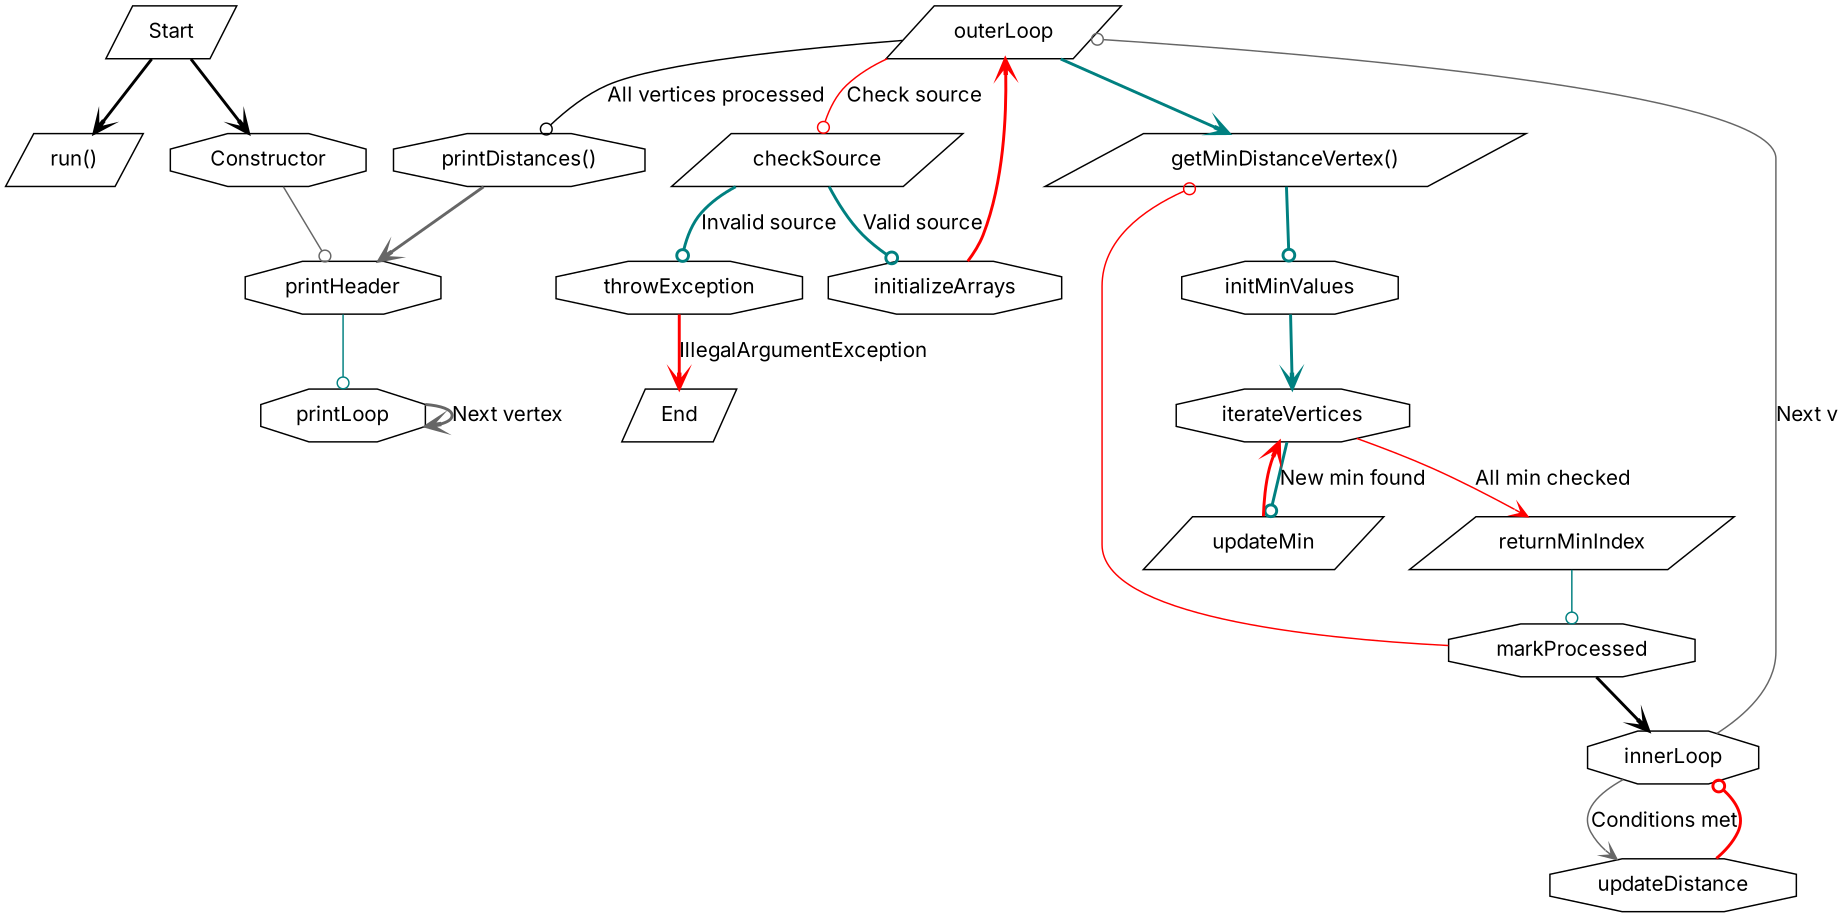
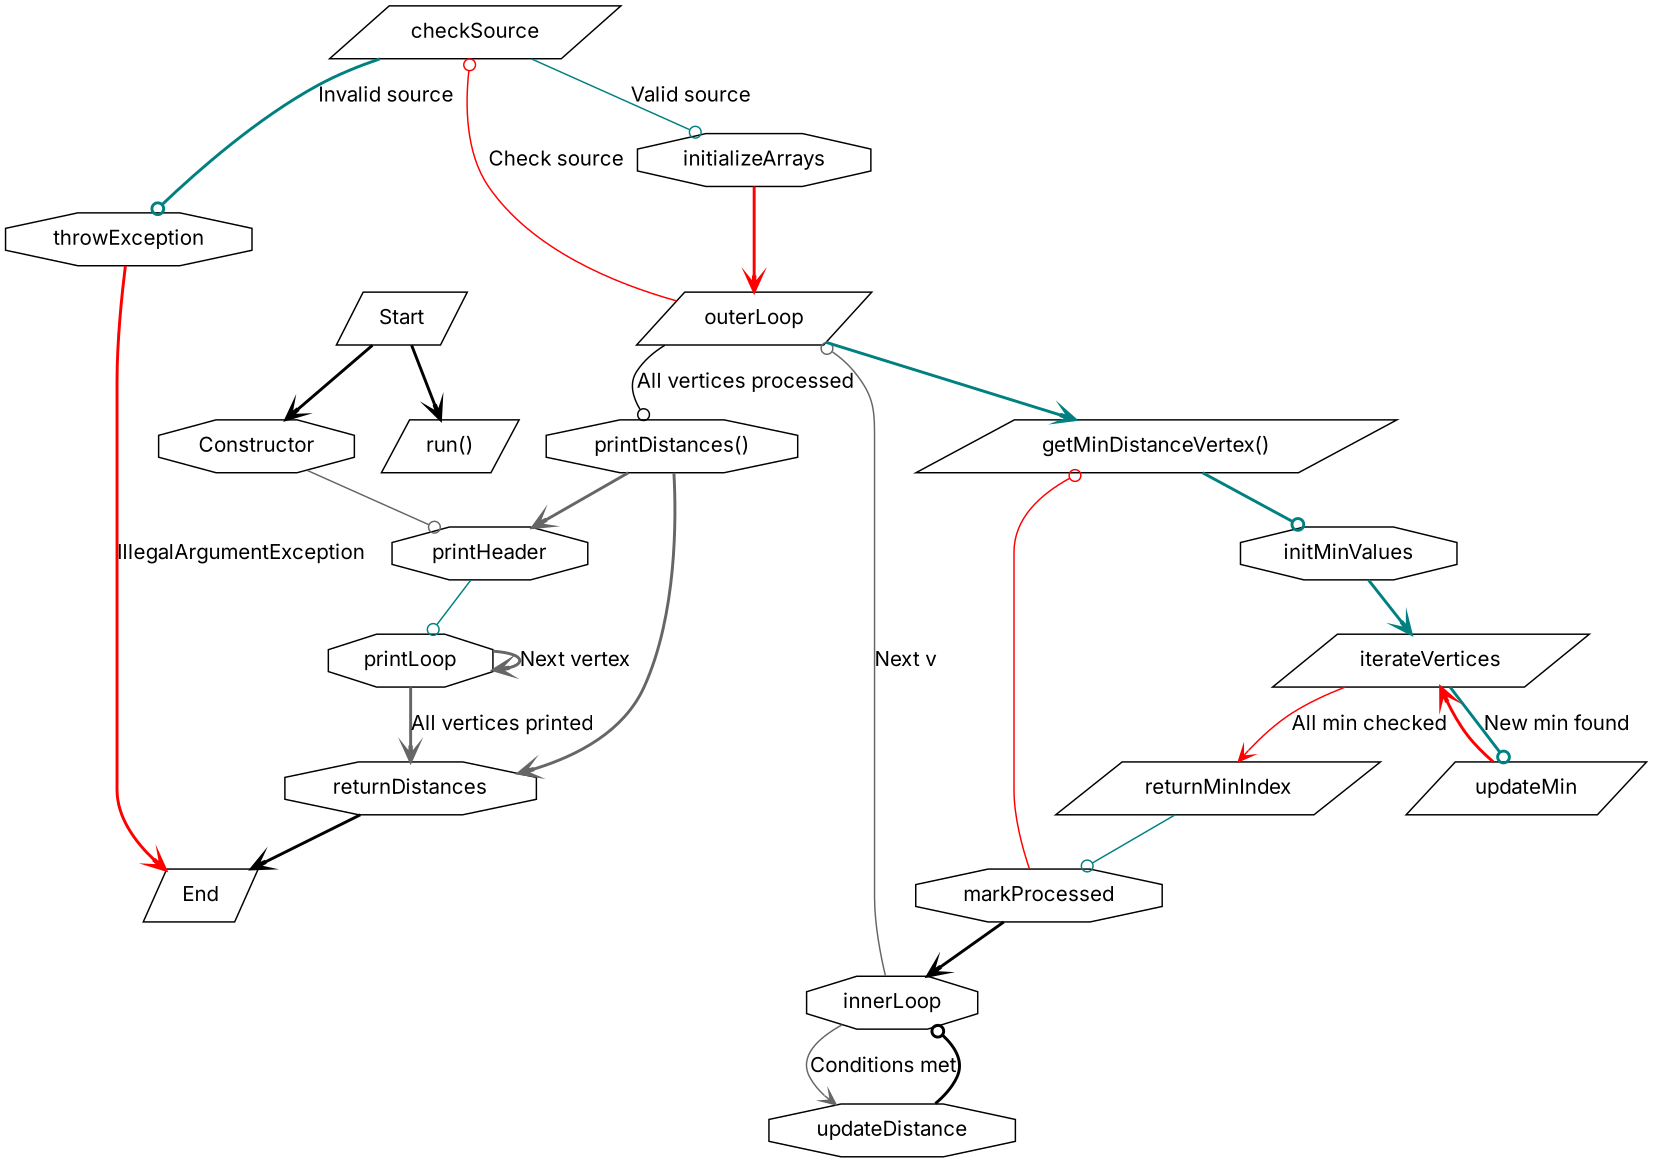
(853, 224) -> (611, 94)
(1293, 415) -> (1431, 661)
none -> (411, 788)
(1740, 826) -> (959, 1071)
